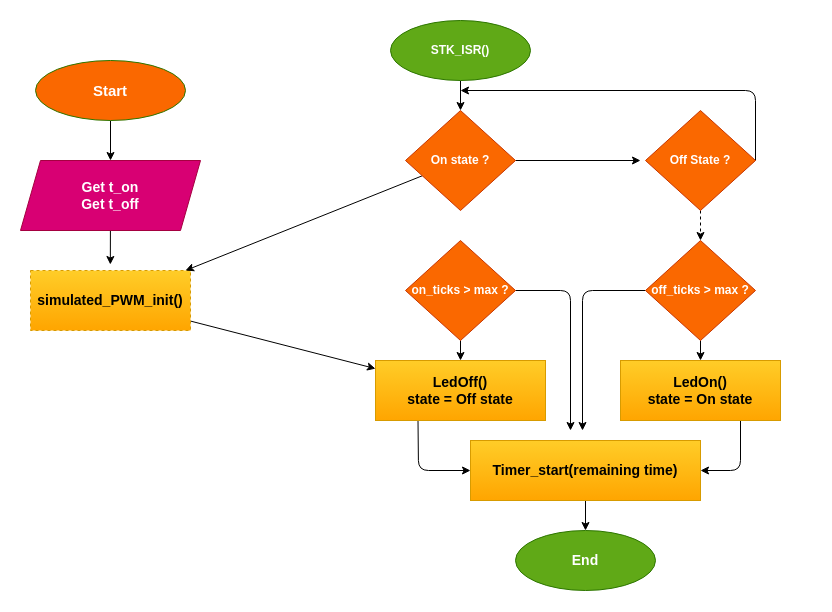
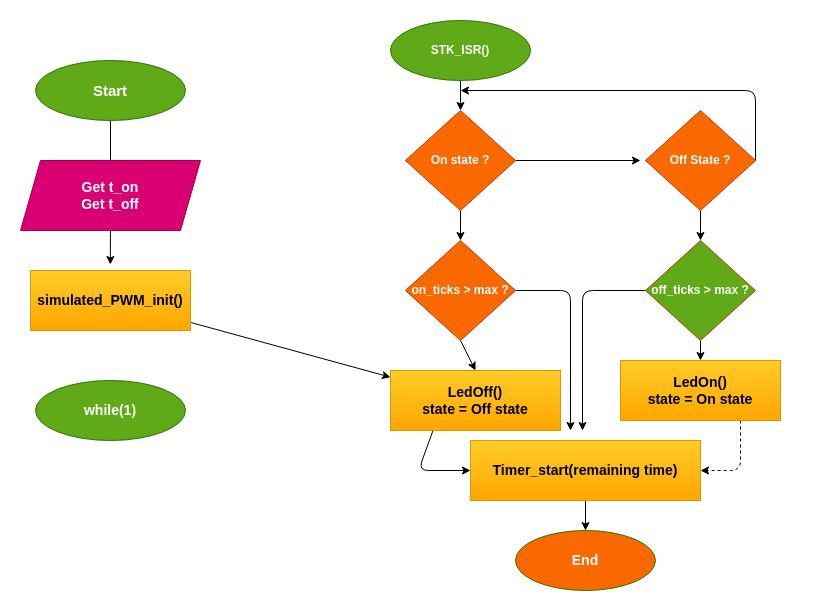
(111, 91) -> (111, 91)
(111, 152) -> (111, 155)
(307, 222) -> (461, 222)
(701, 223) -> (701, 223)
(701, 291) -> (701, 291)
(111, 301) -> (111, 301)
(461, 391) -> (476, 401)
none -> (111, 411)
(741, 458) -> (741, 458)
(586, 561) -> (586, 561)
